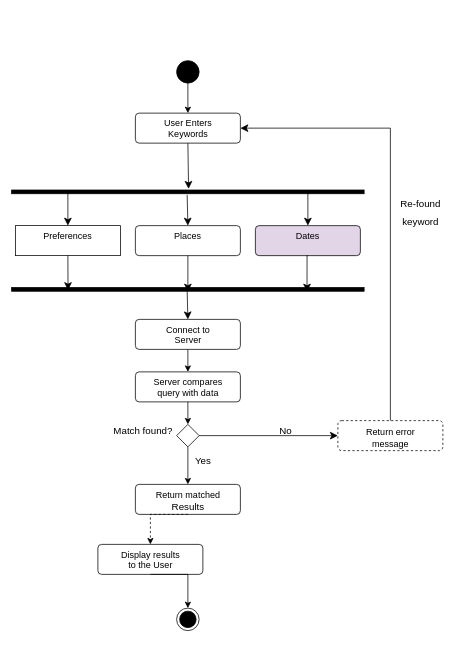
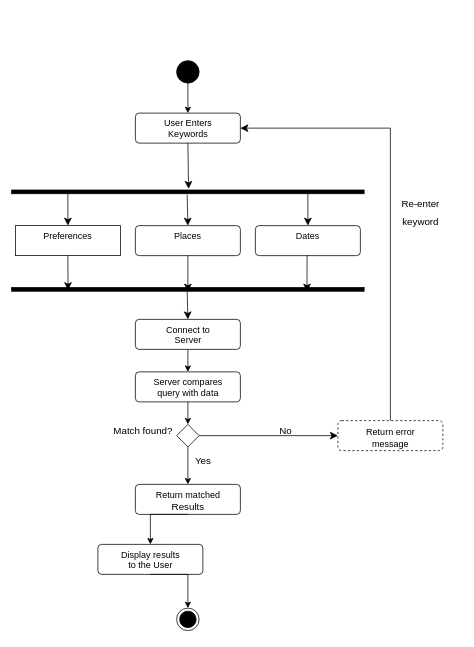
(421, 210) -> (421, 210)
(308, 240) -> (308, 240)
(150, 525) -> (150, 525)
